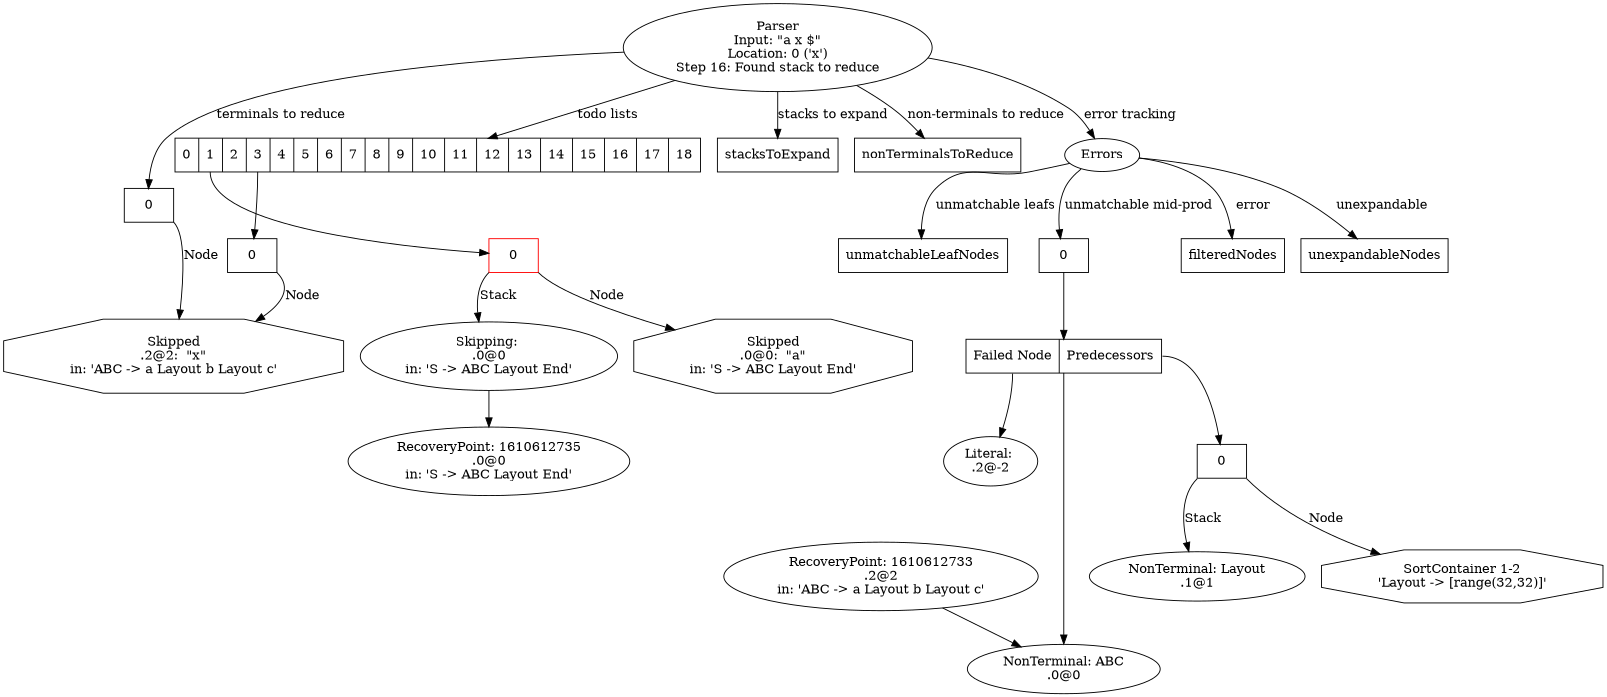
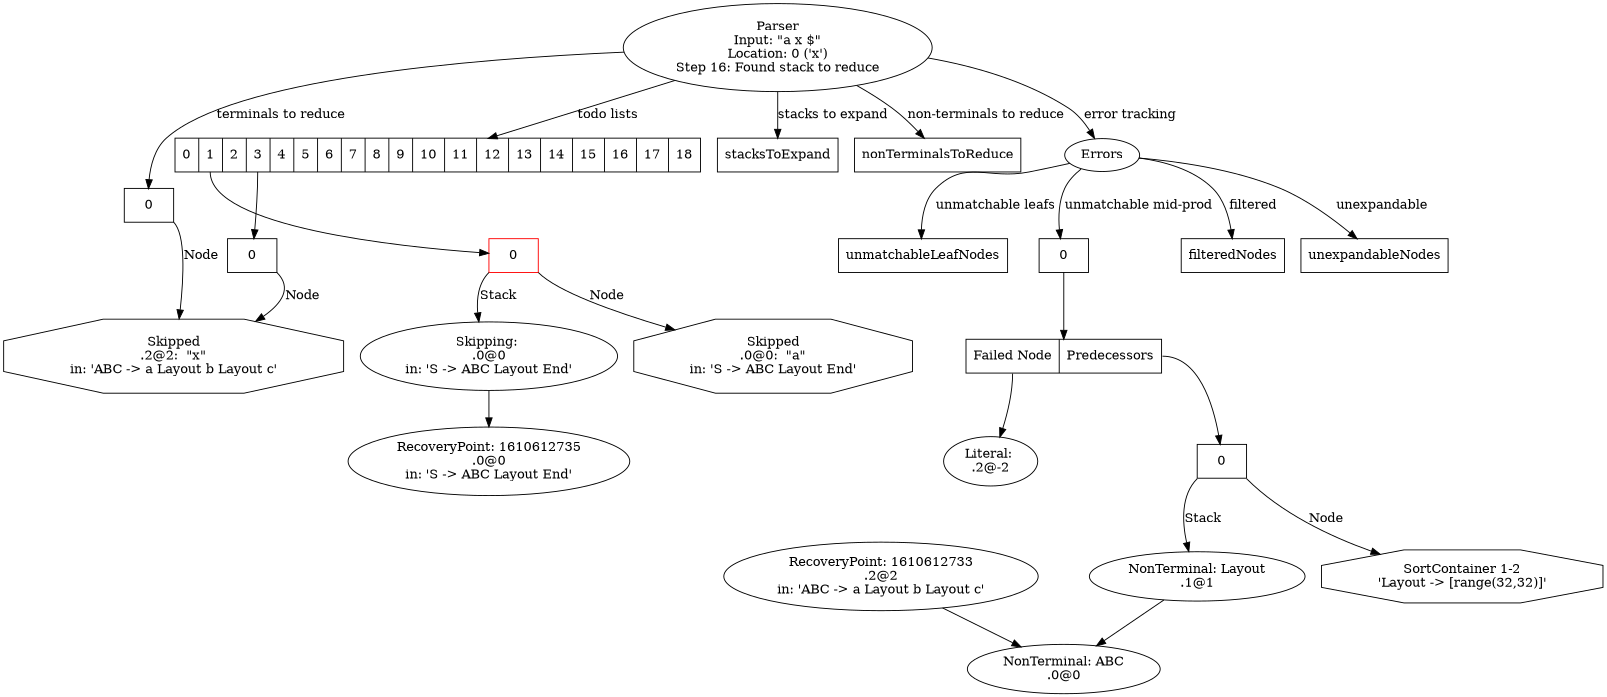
(1253, 205) -> (1253, 205)
(1064, 504) -> (1134, 620)
